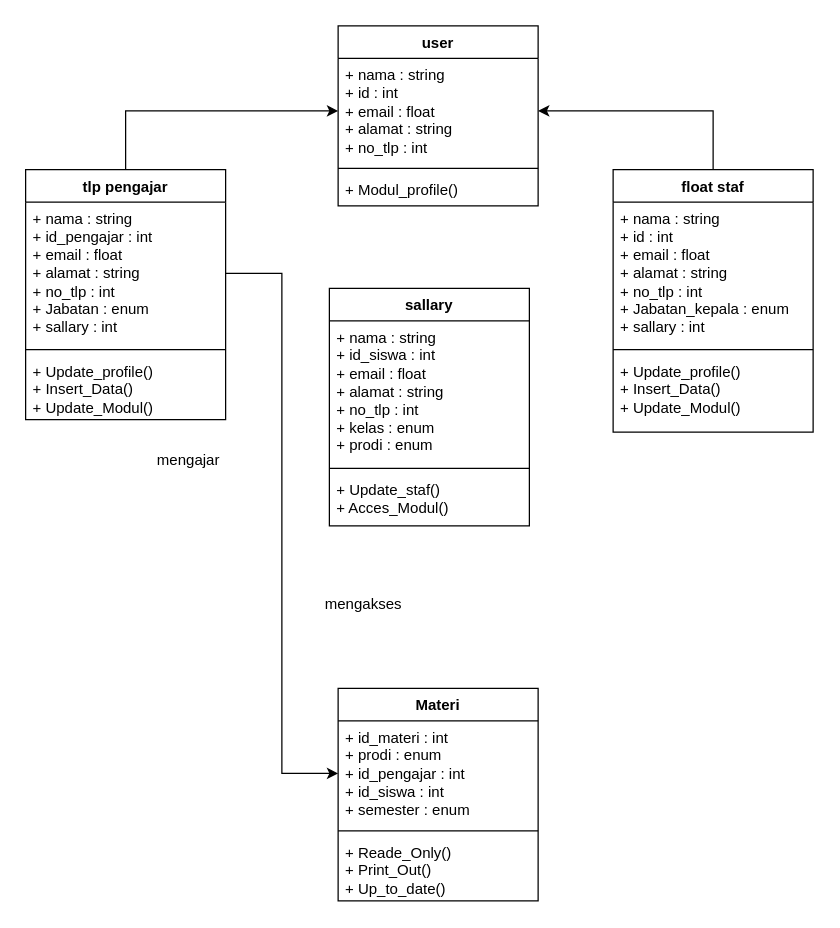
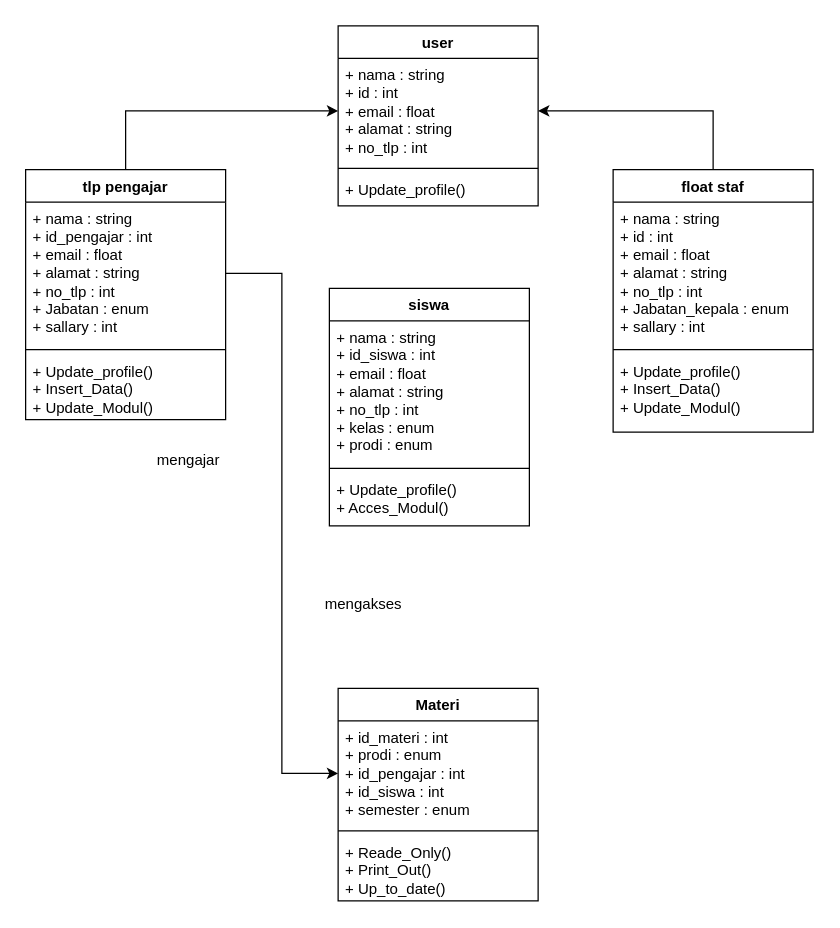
(409, 191) -> (415, 191)
(429, 306) -> (429, 306)
(398, 500) -> (407, 500)
